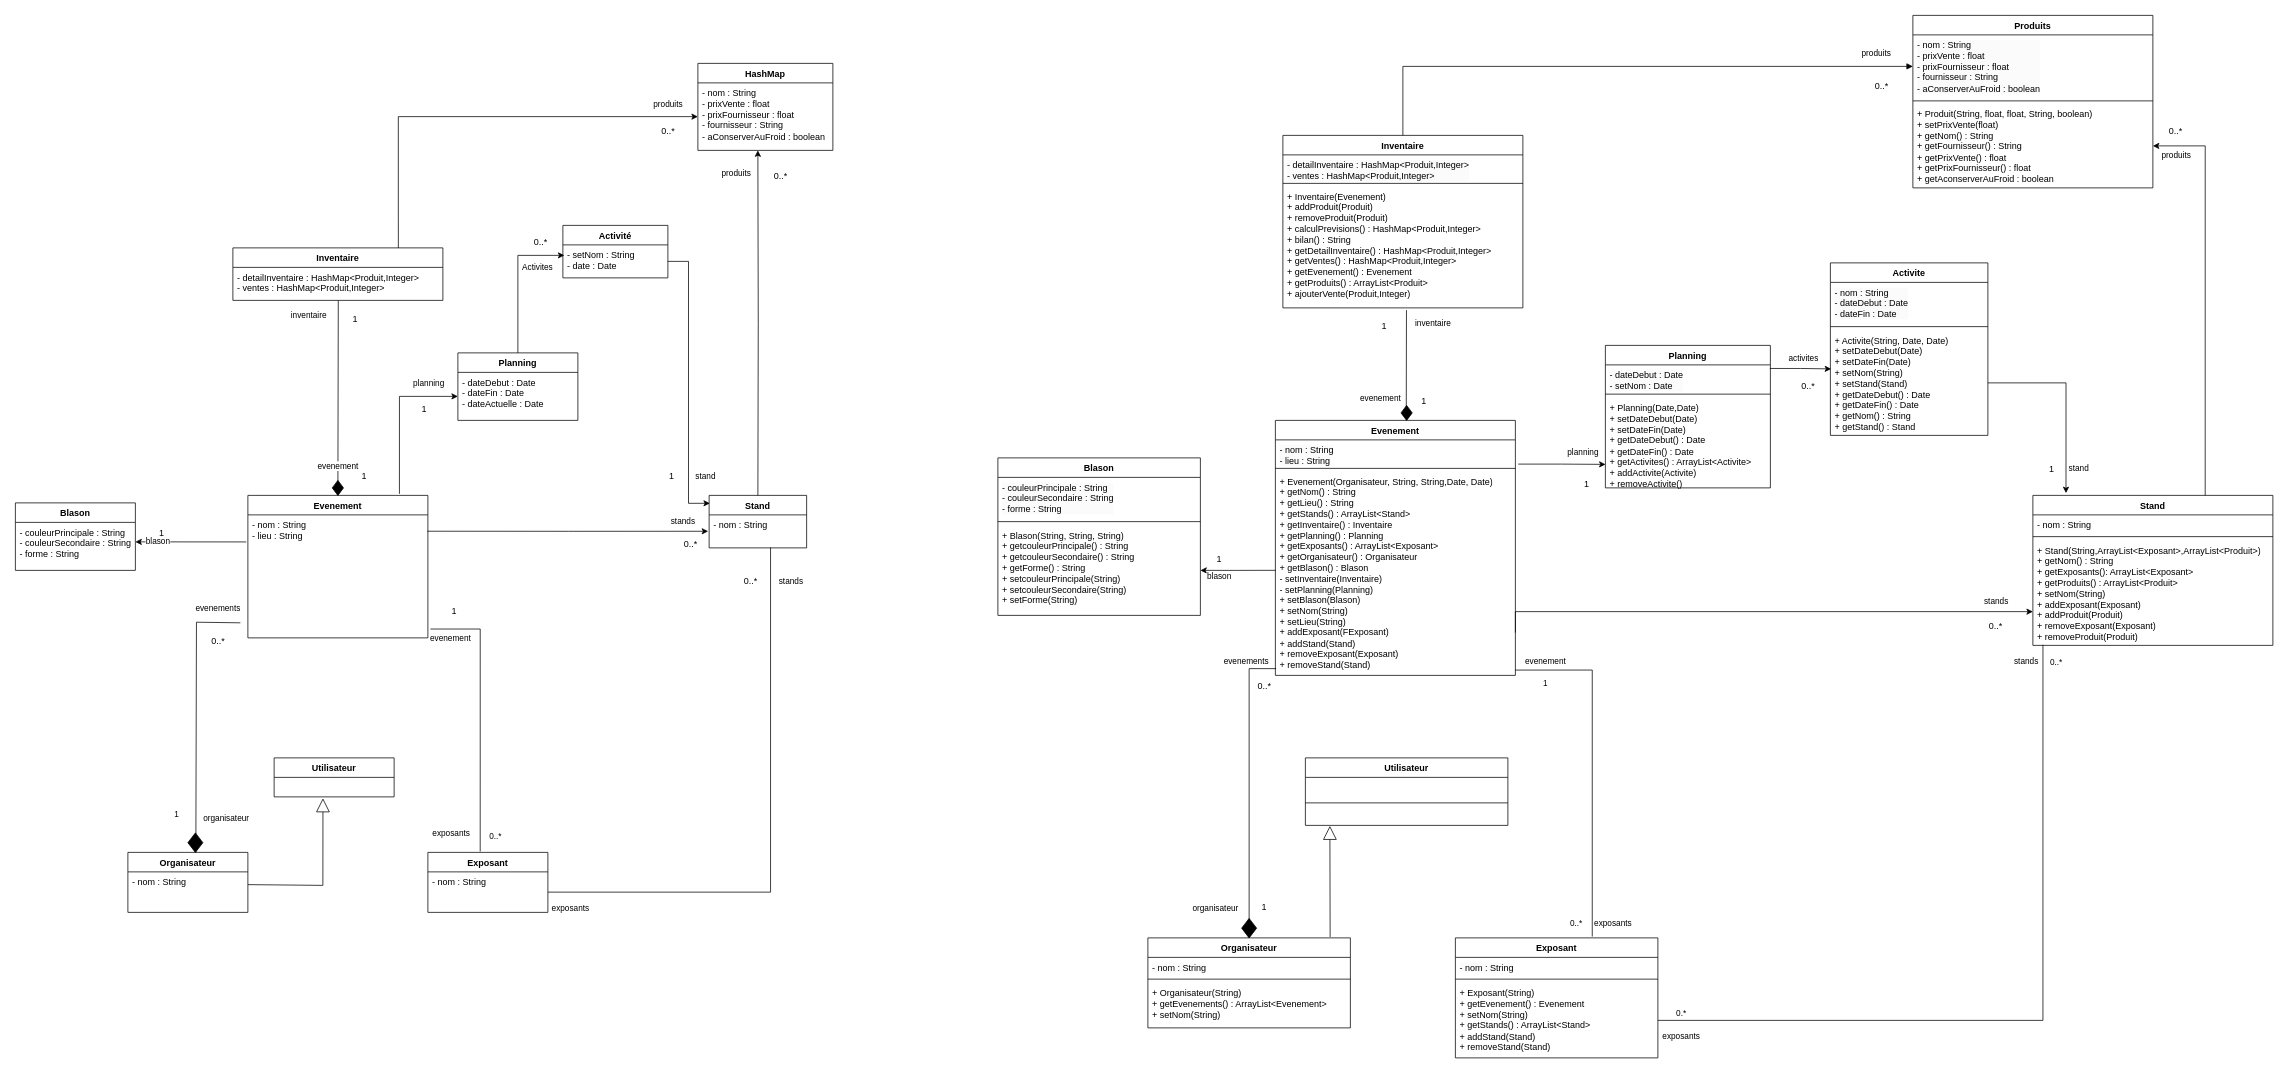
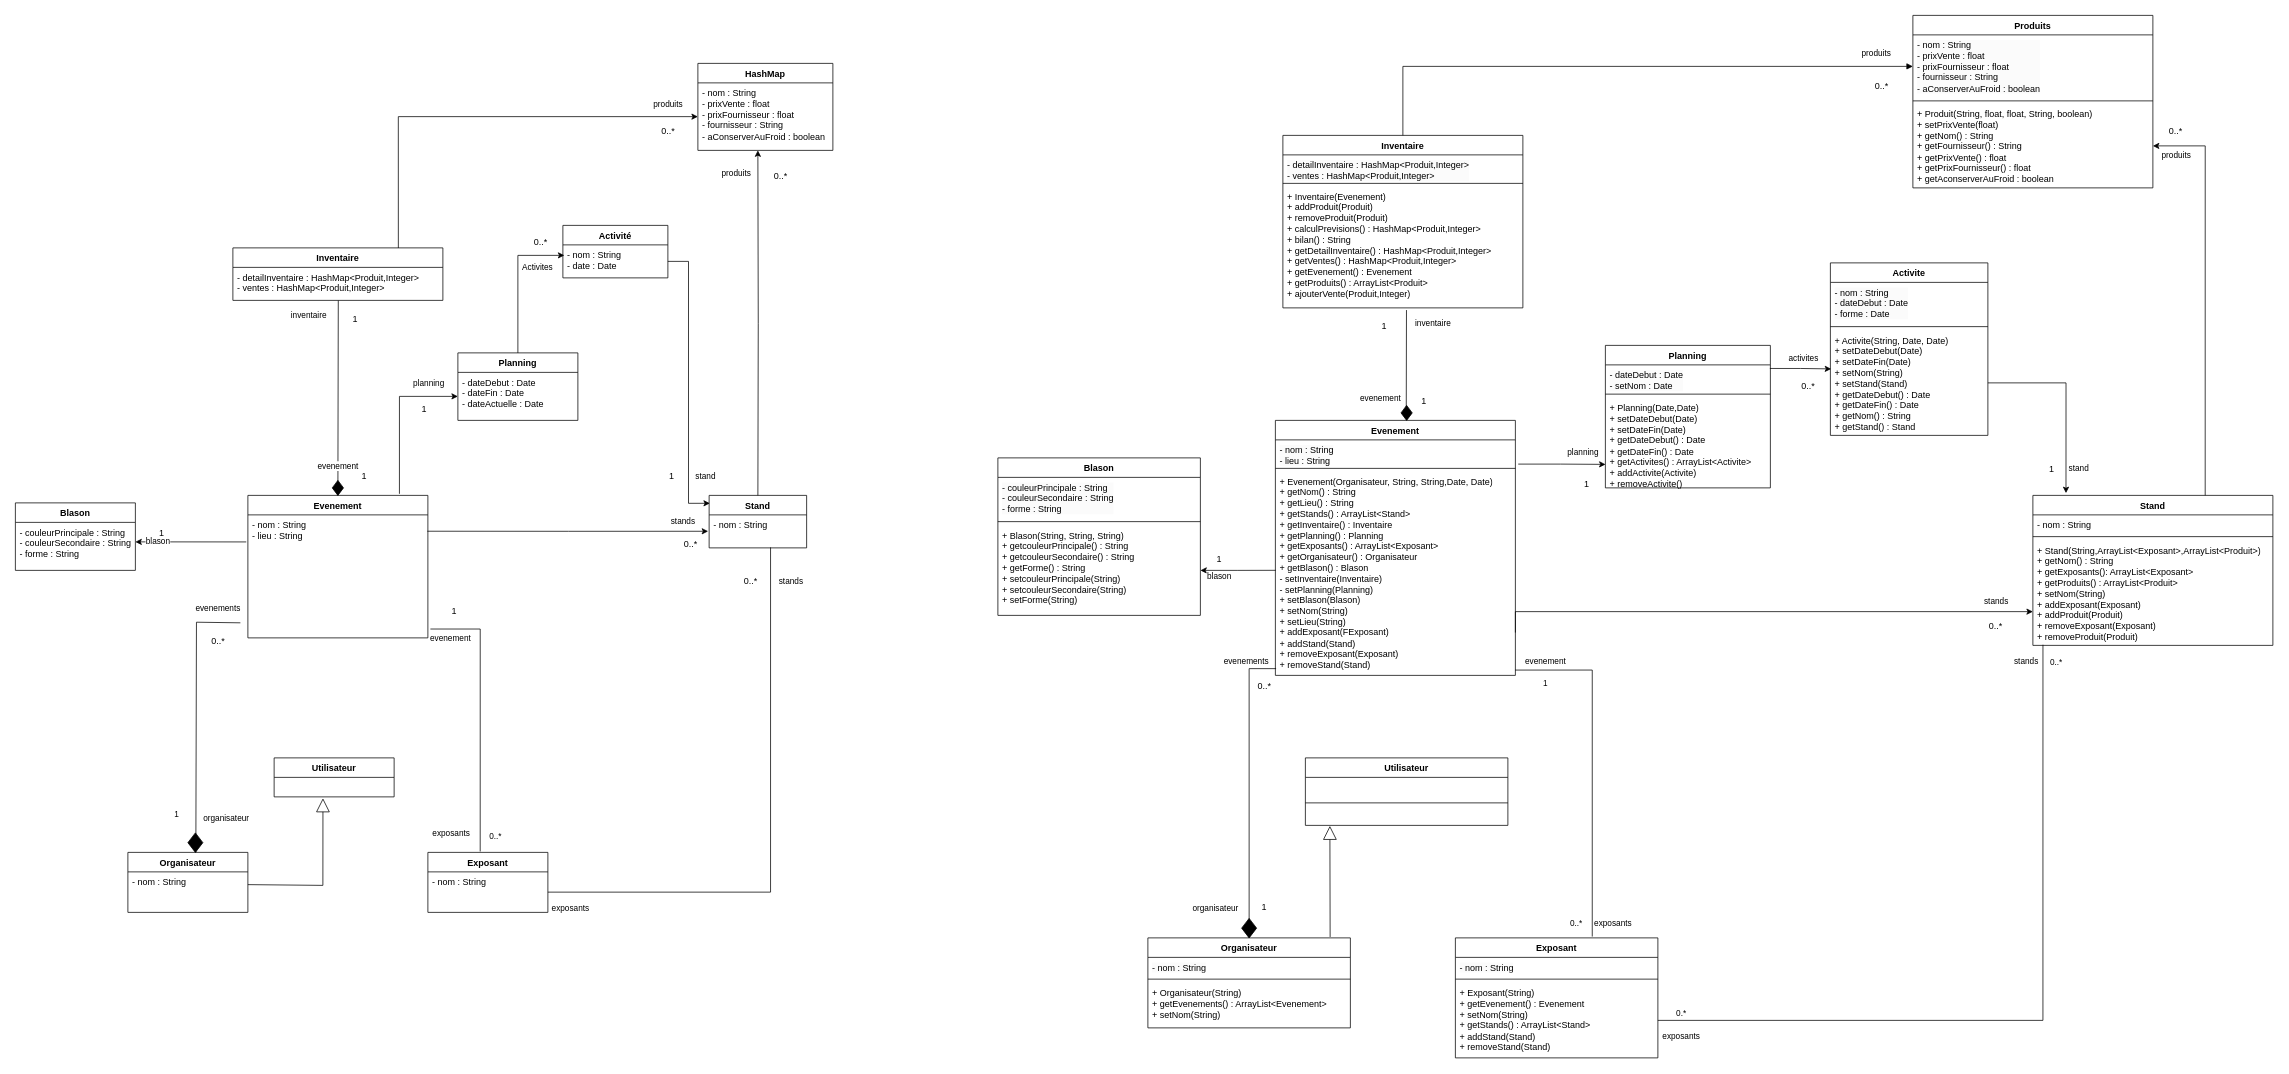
(604, 261) -> (597, 261)
(1876, 304) -> (1876, 304)
